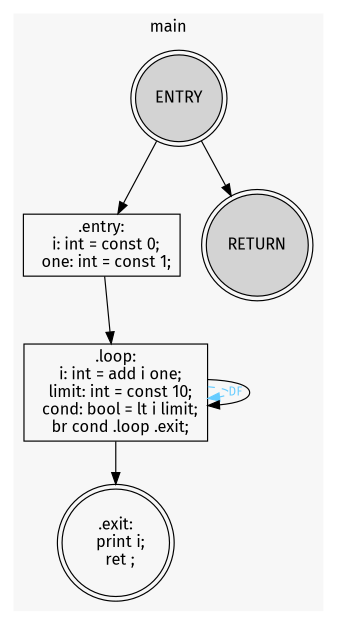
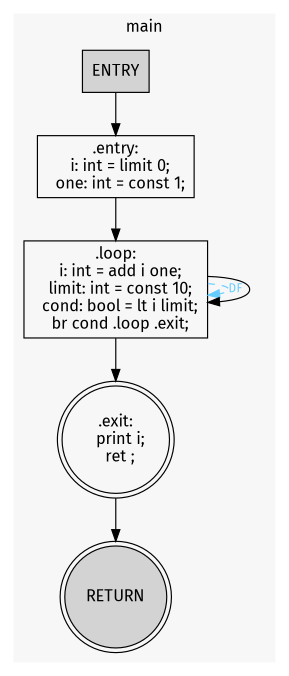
(179, 98) -> (116, 71)
(213, 163) -> (116, 514)
(102, 245) -> (116, 167)
